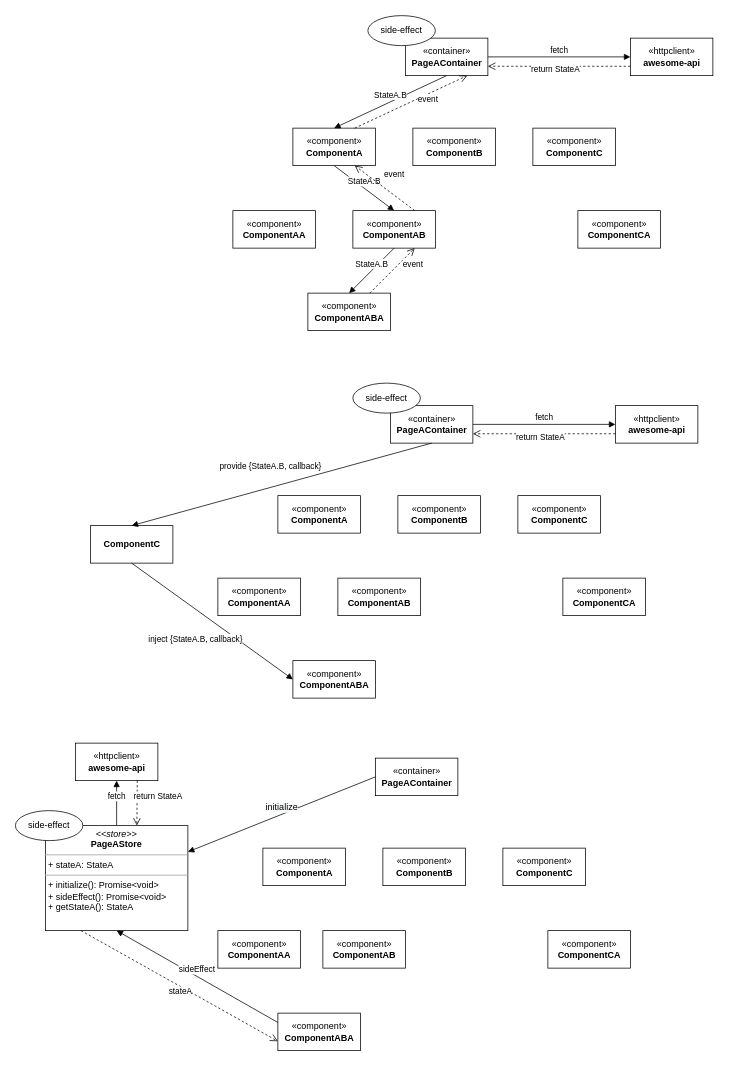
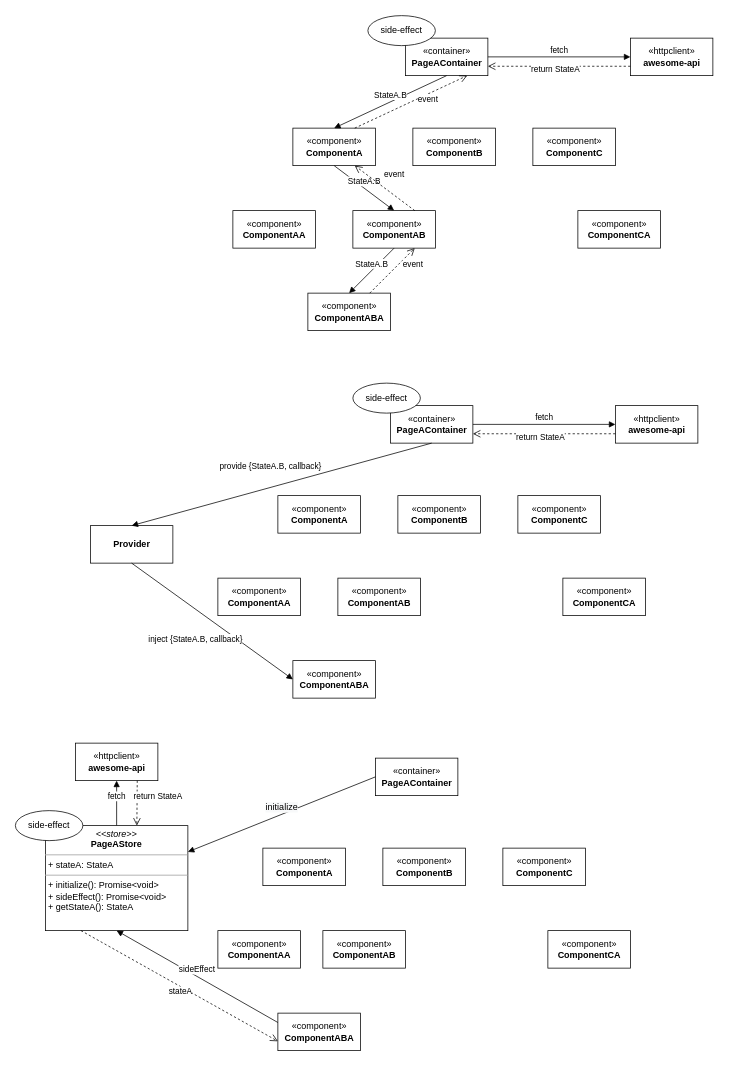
(132, 544) -> (132, 544)
